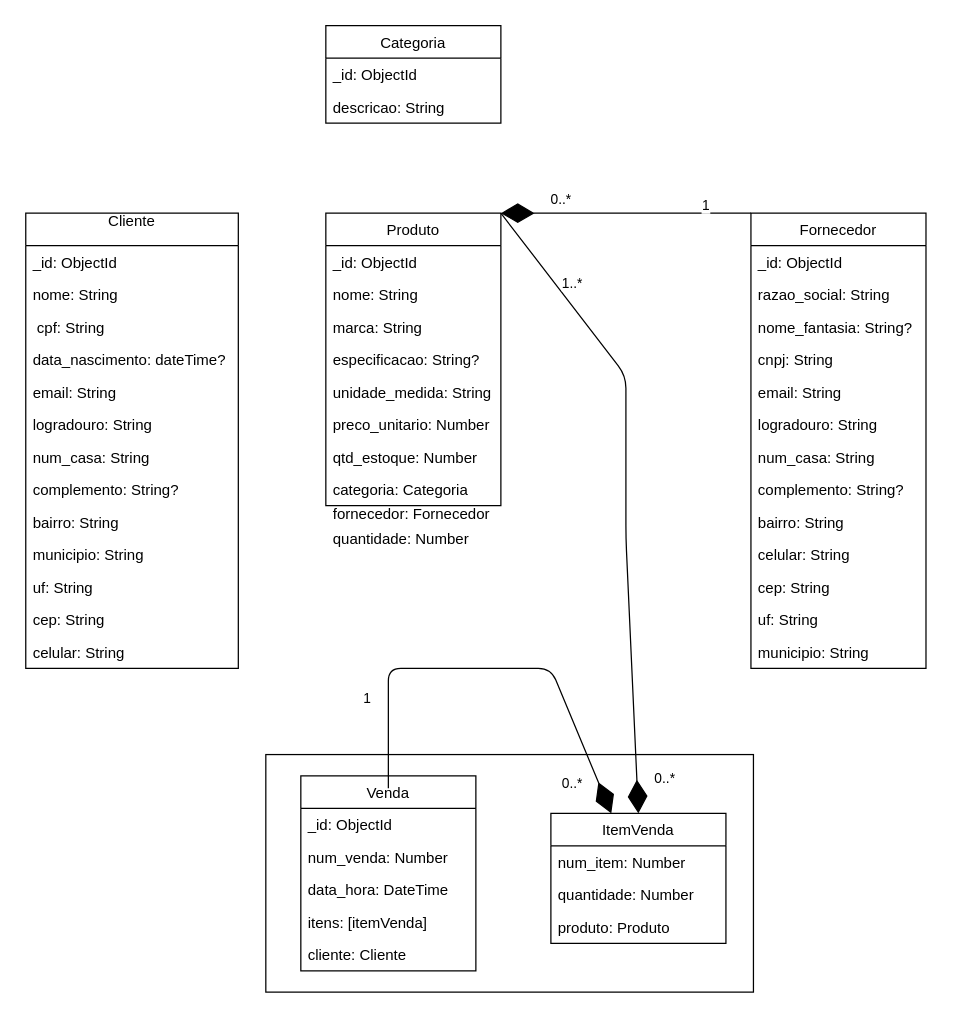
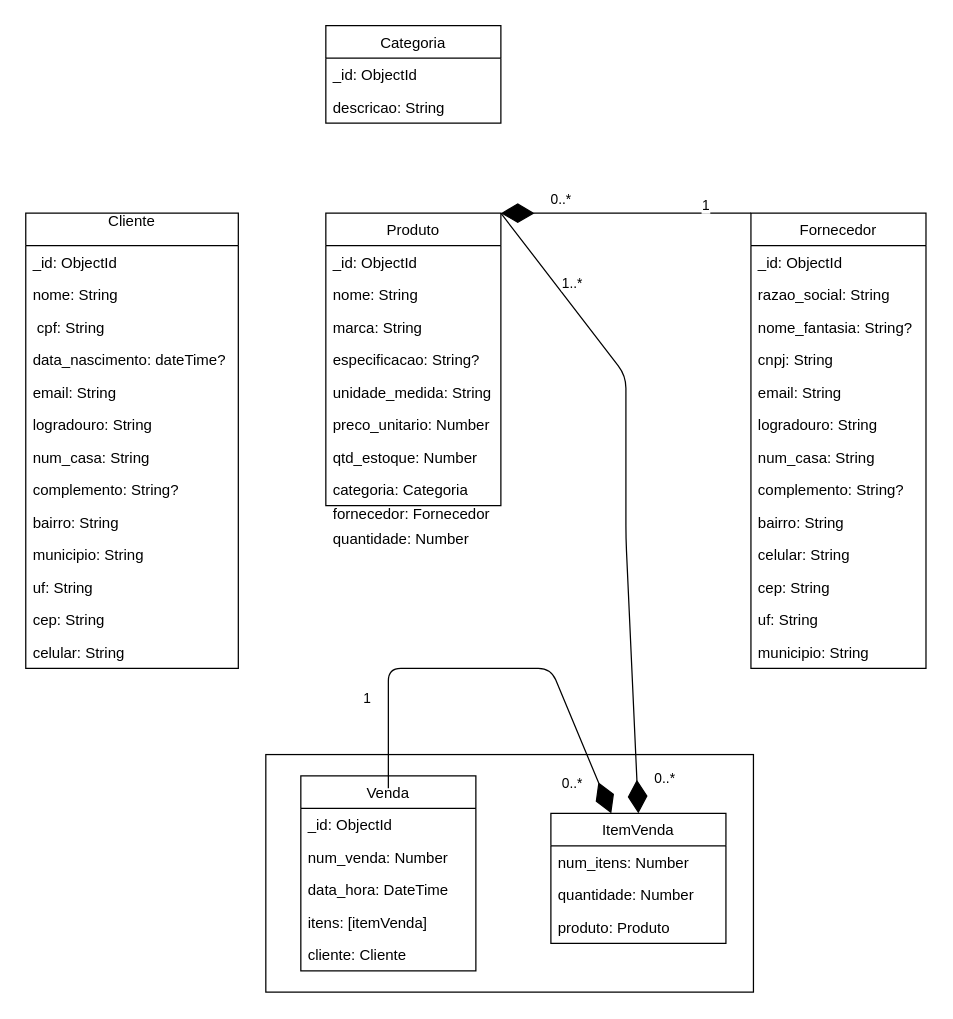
(619, 863) -> (623, 863)
